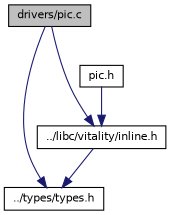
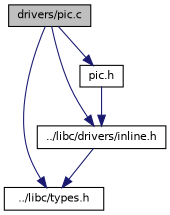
none -> (72, 42)
(102, 137) -> (102, 137)
(54, 199) -> (54, 199)
